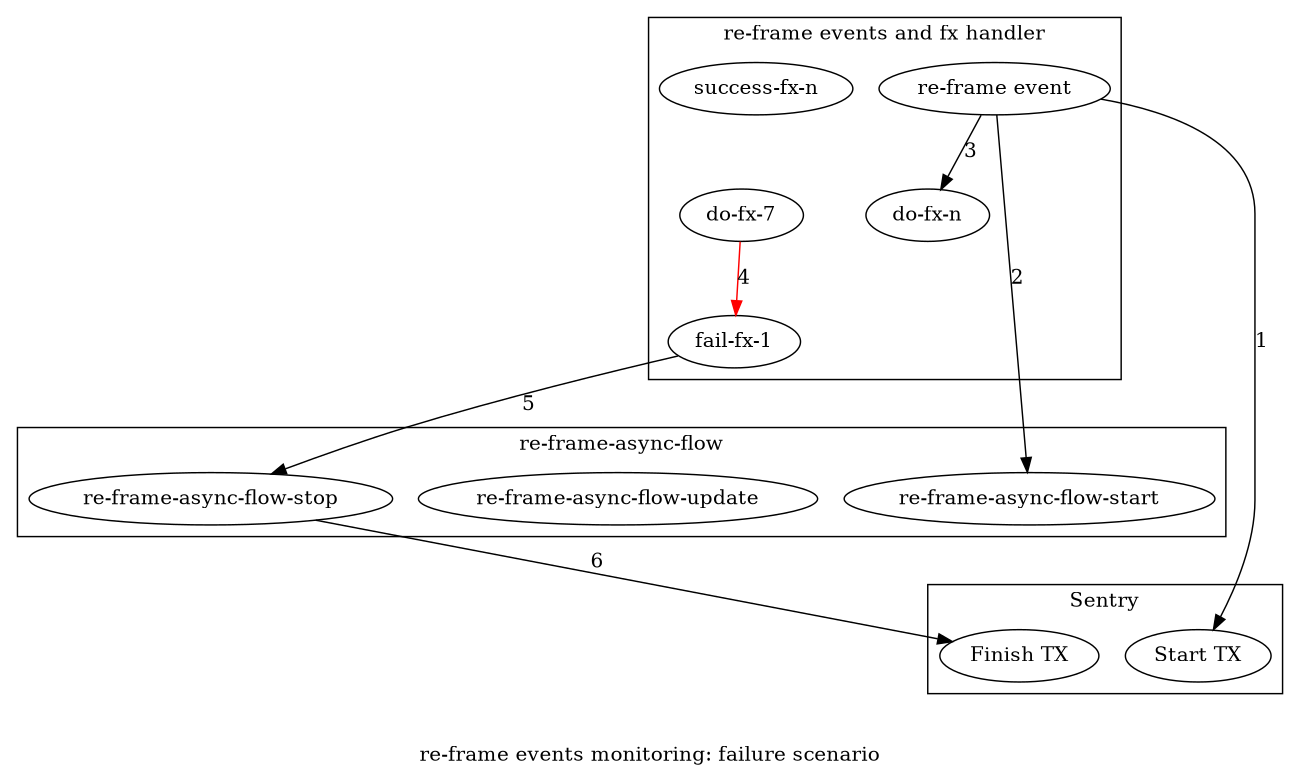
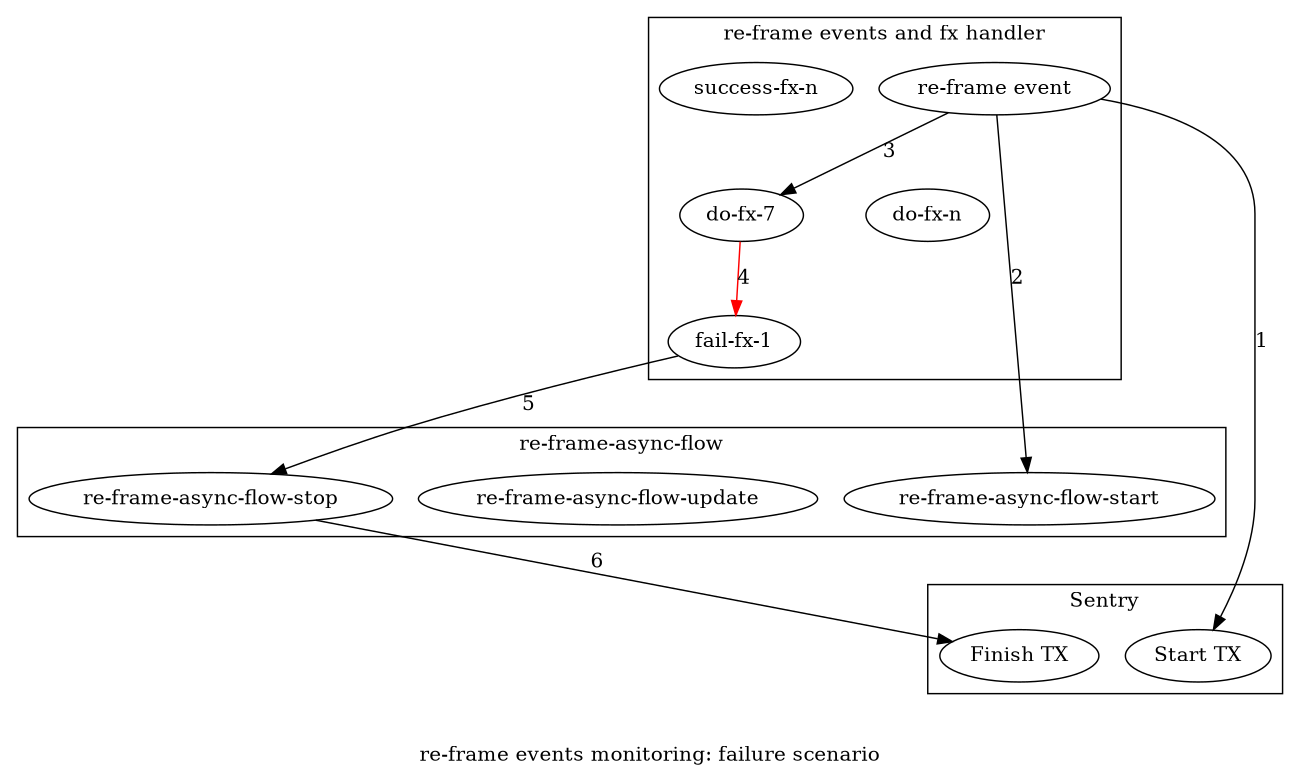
(964, 146) -> (871, 150)
